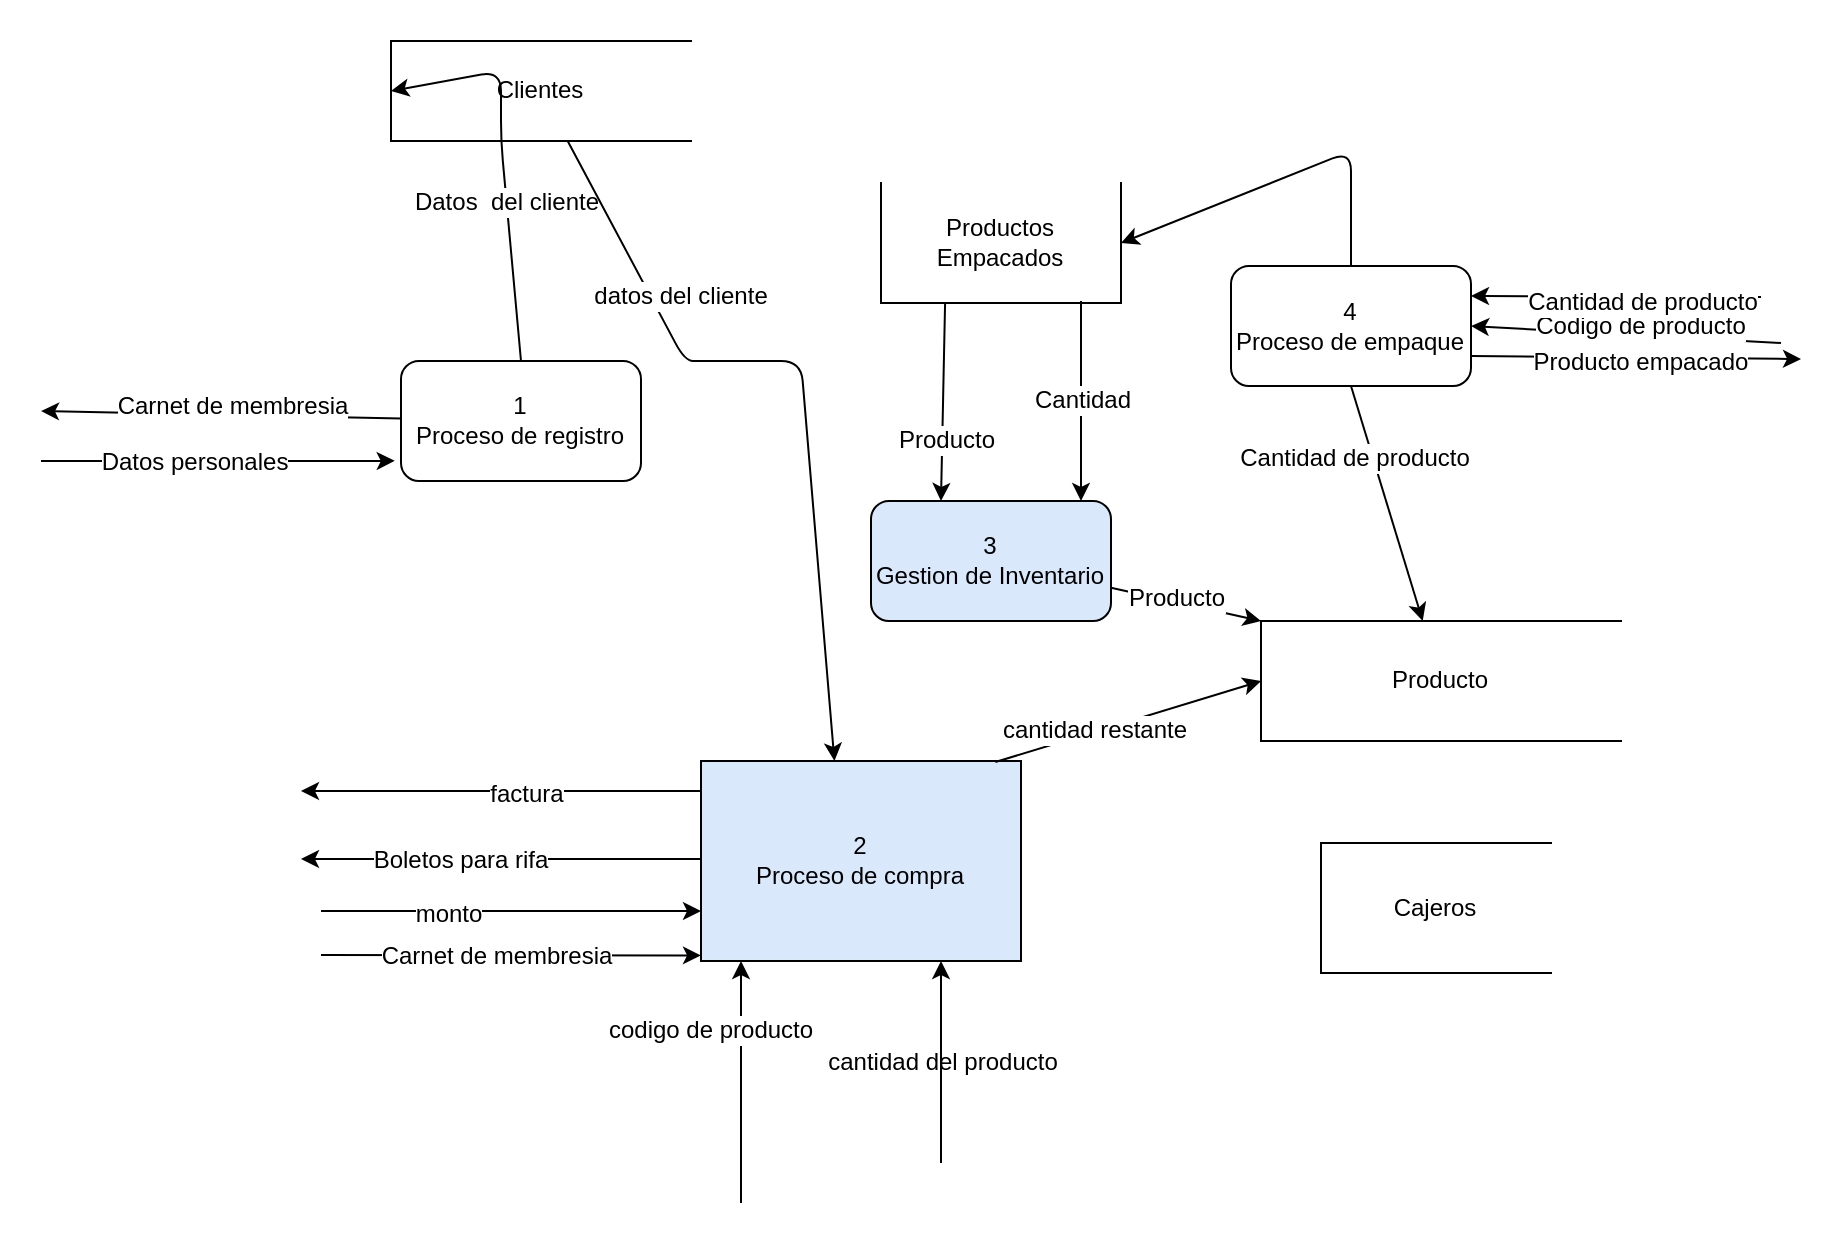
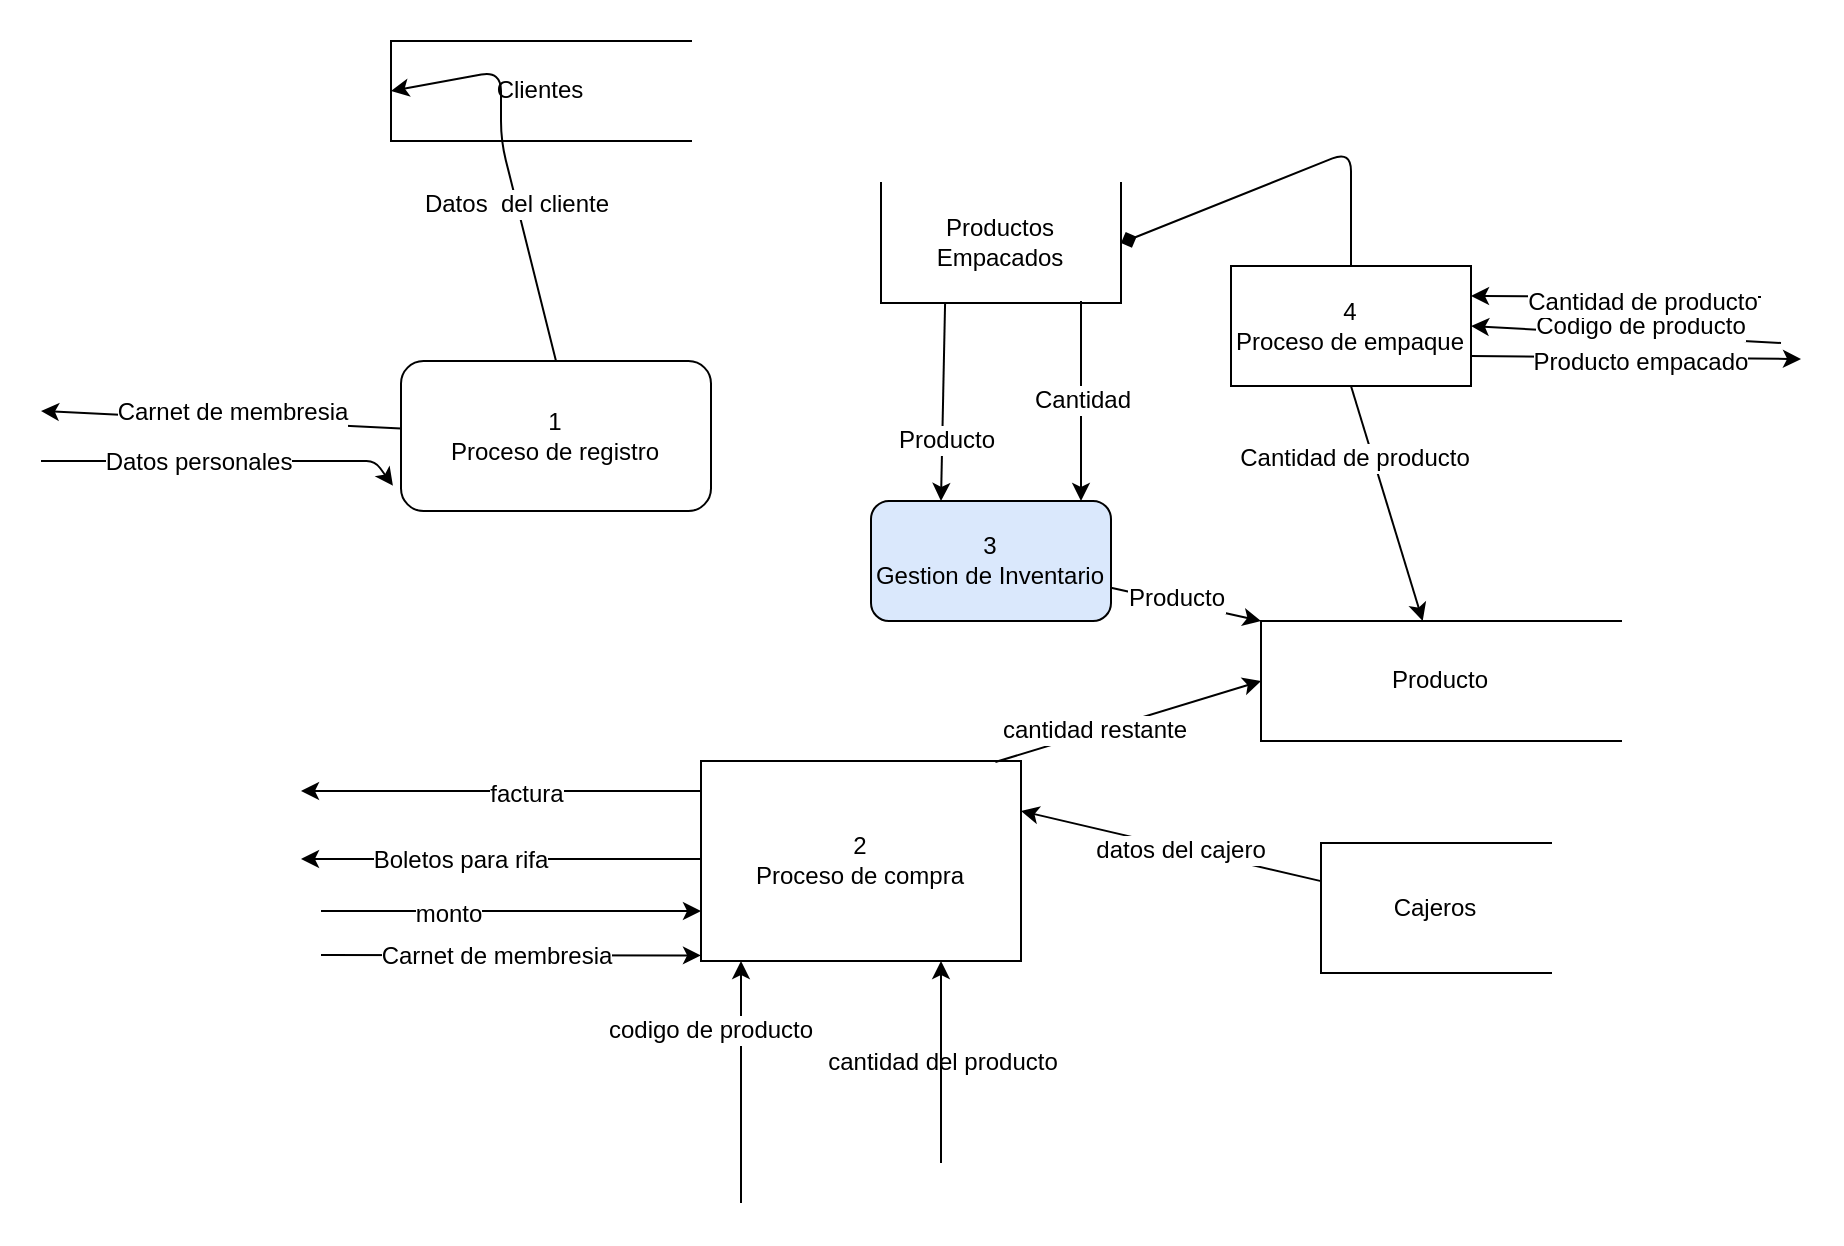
(1136, 237) -> (1136, 237)
(1351, 326) -> (1351, 326)
(521, 421) -> (556, 436)
(811, 483) -> none
none -> (1082, 825)
(861, 861) -> (861, 861)
